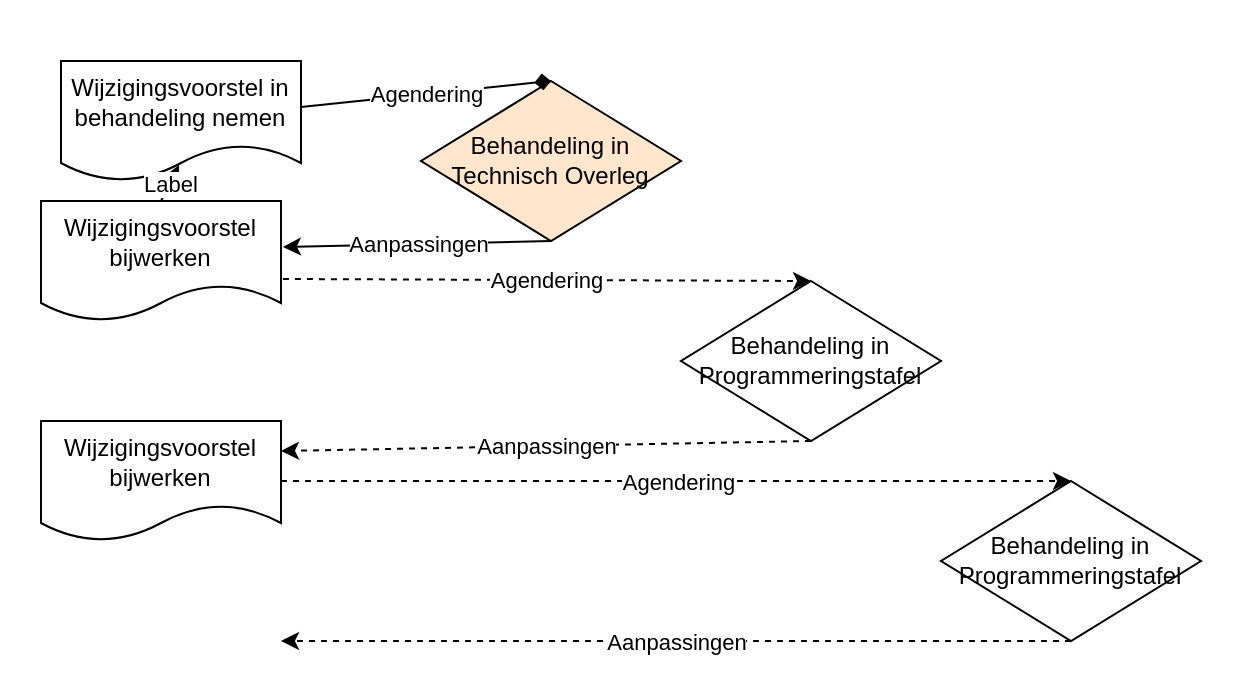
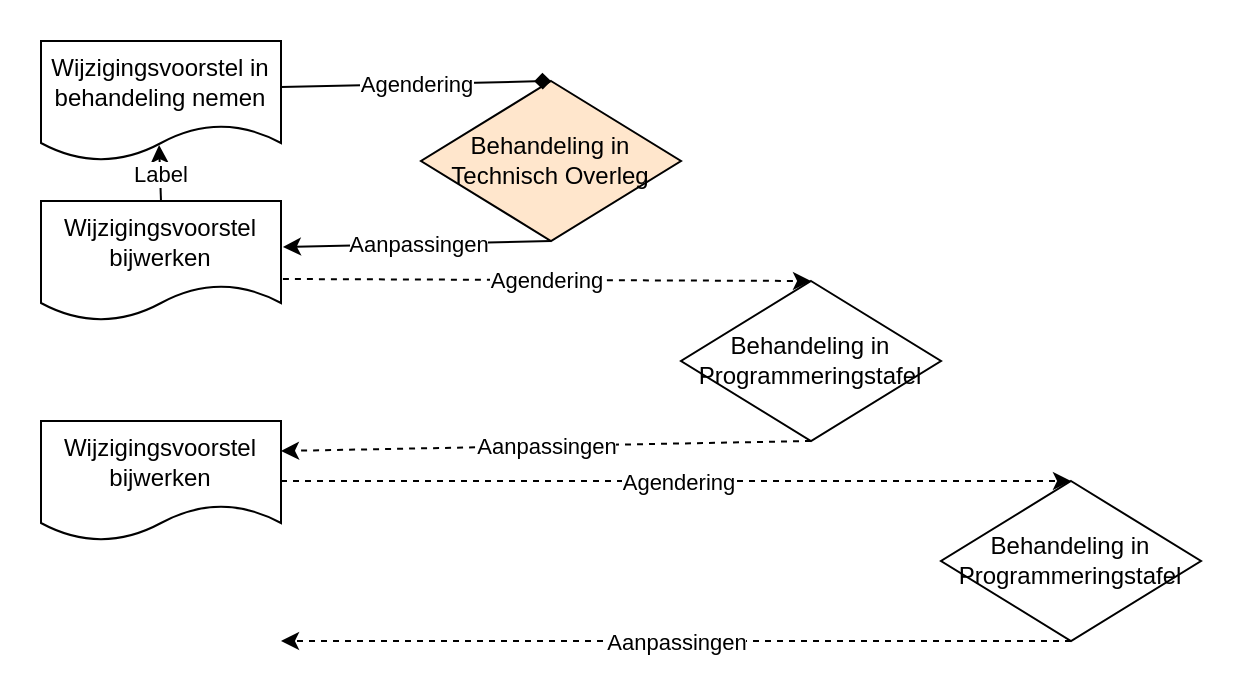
(181, 121) -> (161, 101)
